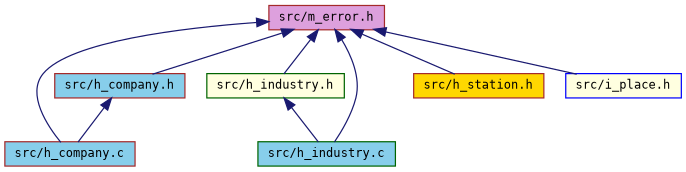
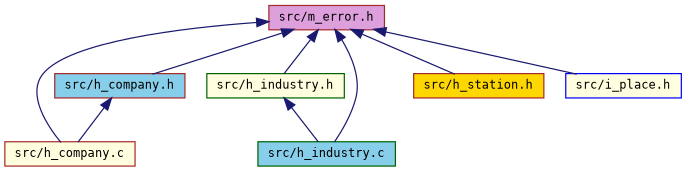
(70, 154) -> (70, 154)
